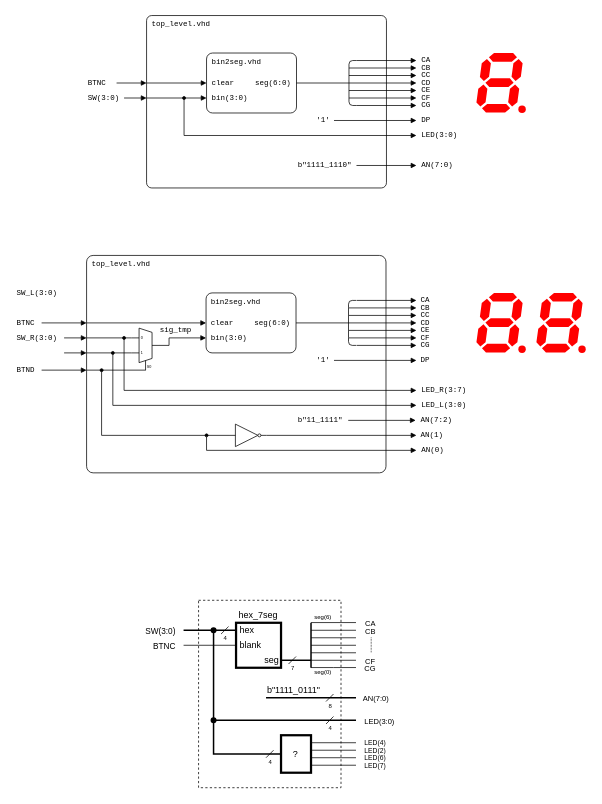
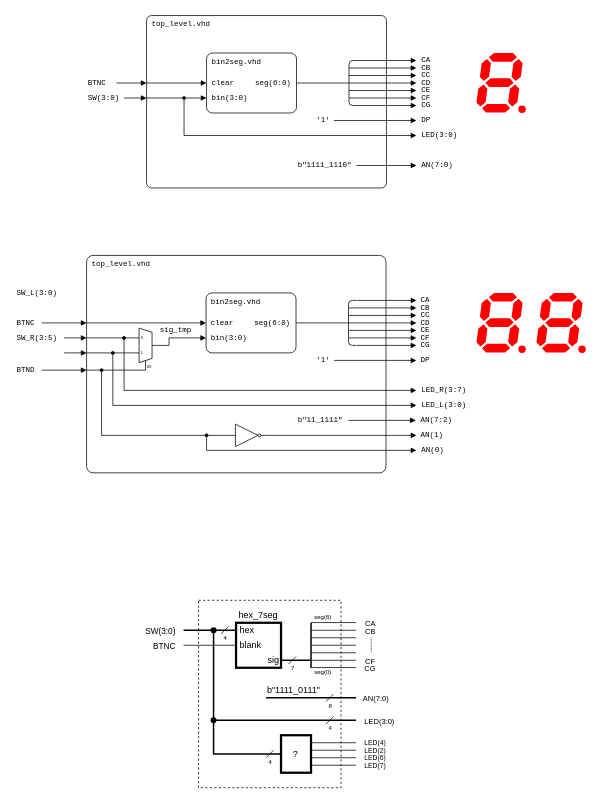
(31, 338) -> (31, 338)
(272, 660) -> (273, 660)
